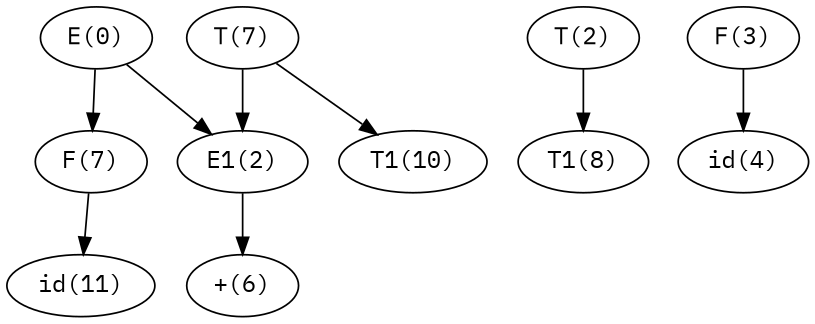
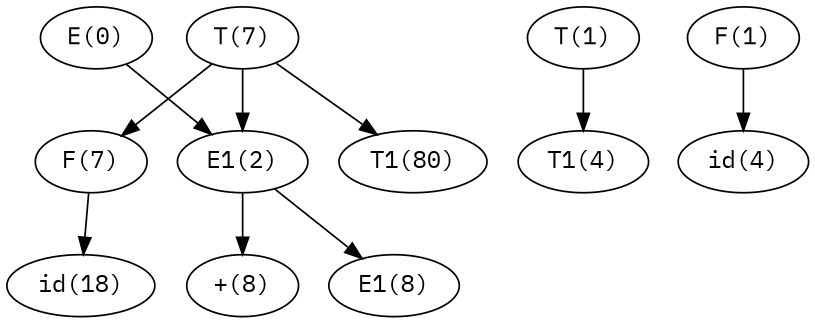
(583, 38) -> (583, 38)
(743, 38) -> (743, 38)
(94, 91) -> (178, 91)
(413, 162) -> (413, 162)
(583, 162) -> (583, 162)
(81, 286) -> (81, 286)
(243, 286) -> (243, 286)
none -> (394, 286)
